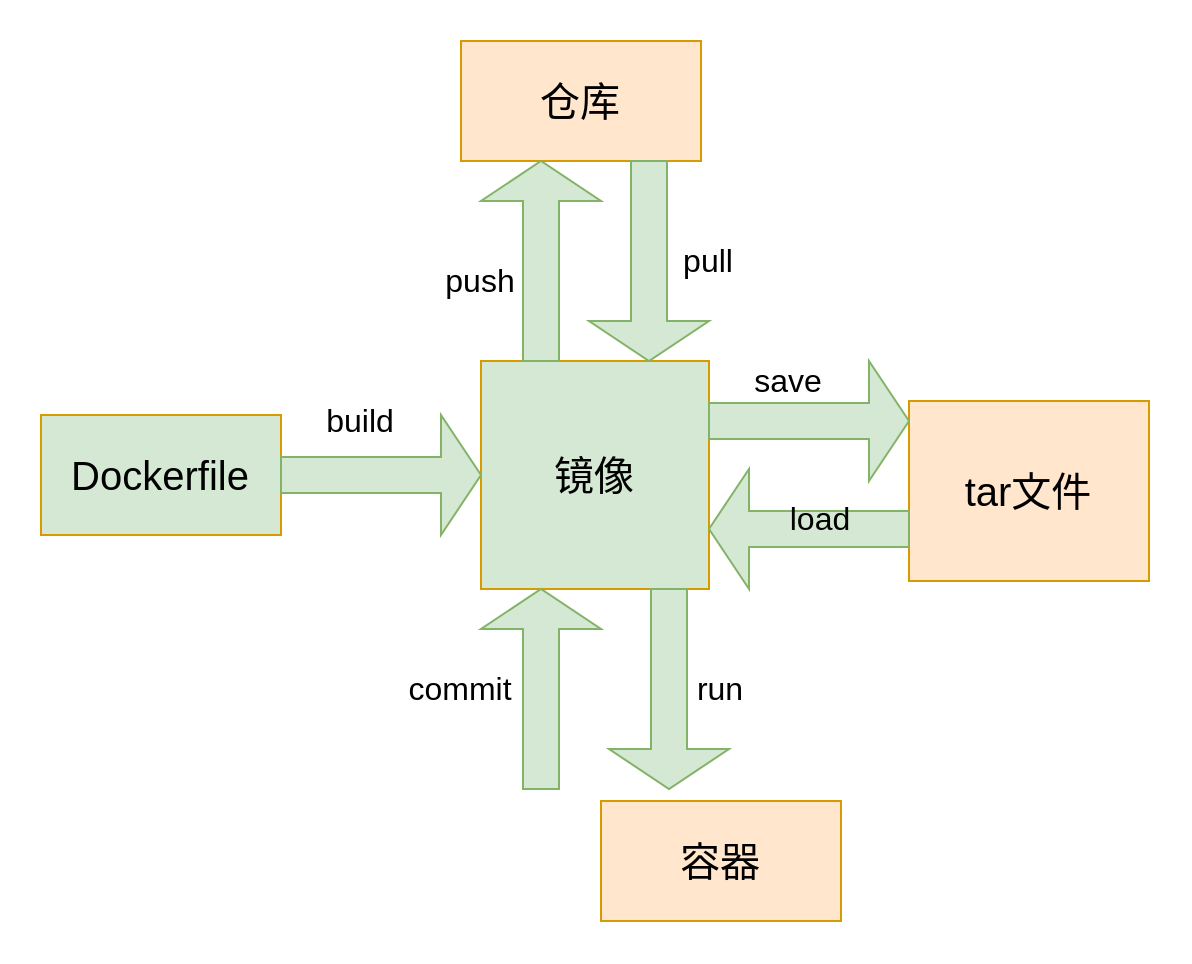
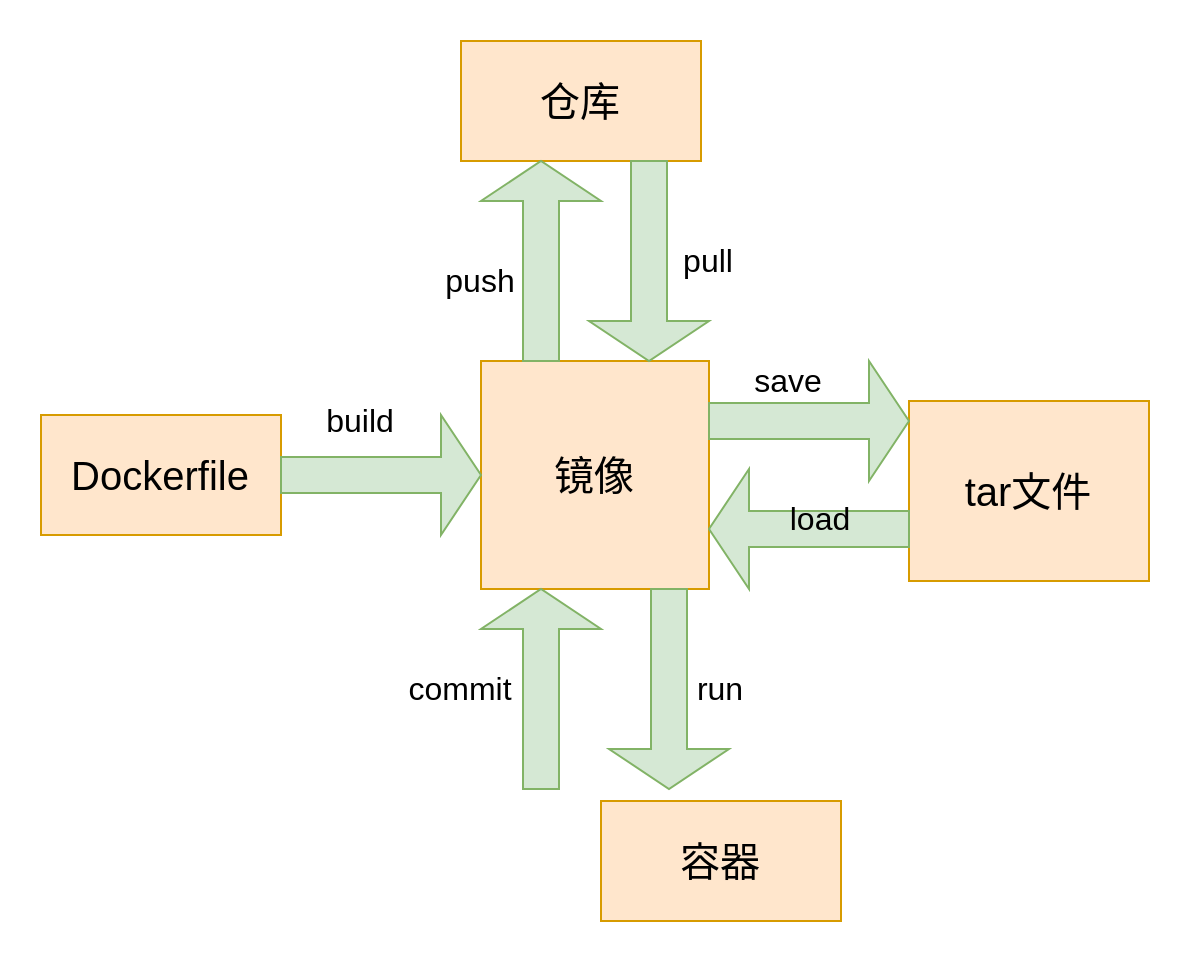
(161, 475) -> (161, 475)
(595, 475) -> (595, 475)
